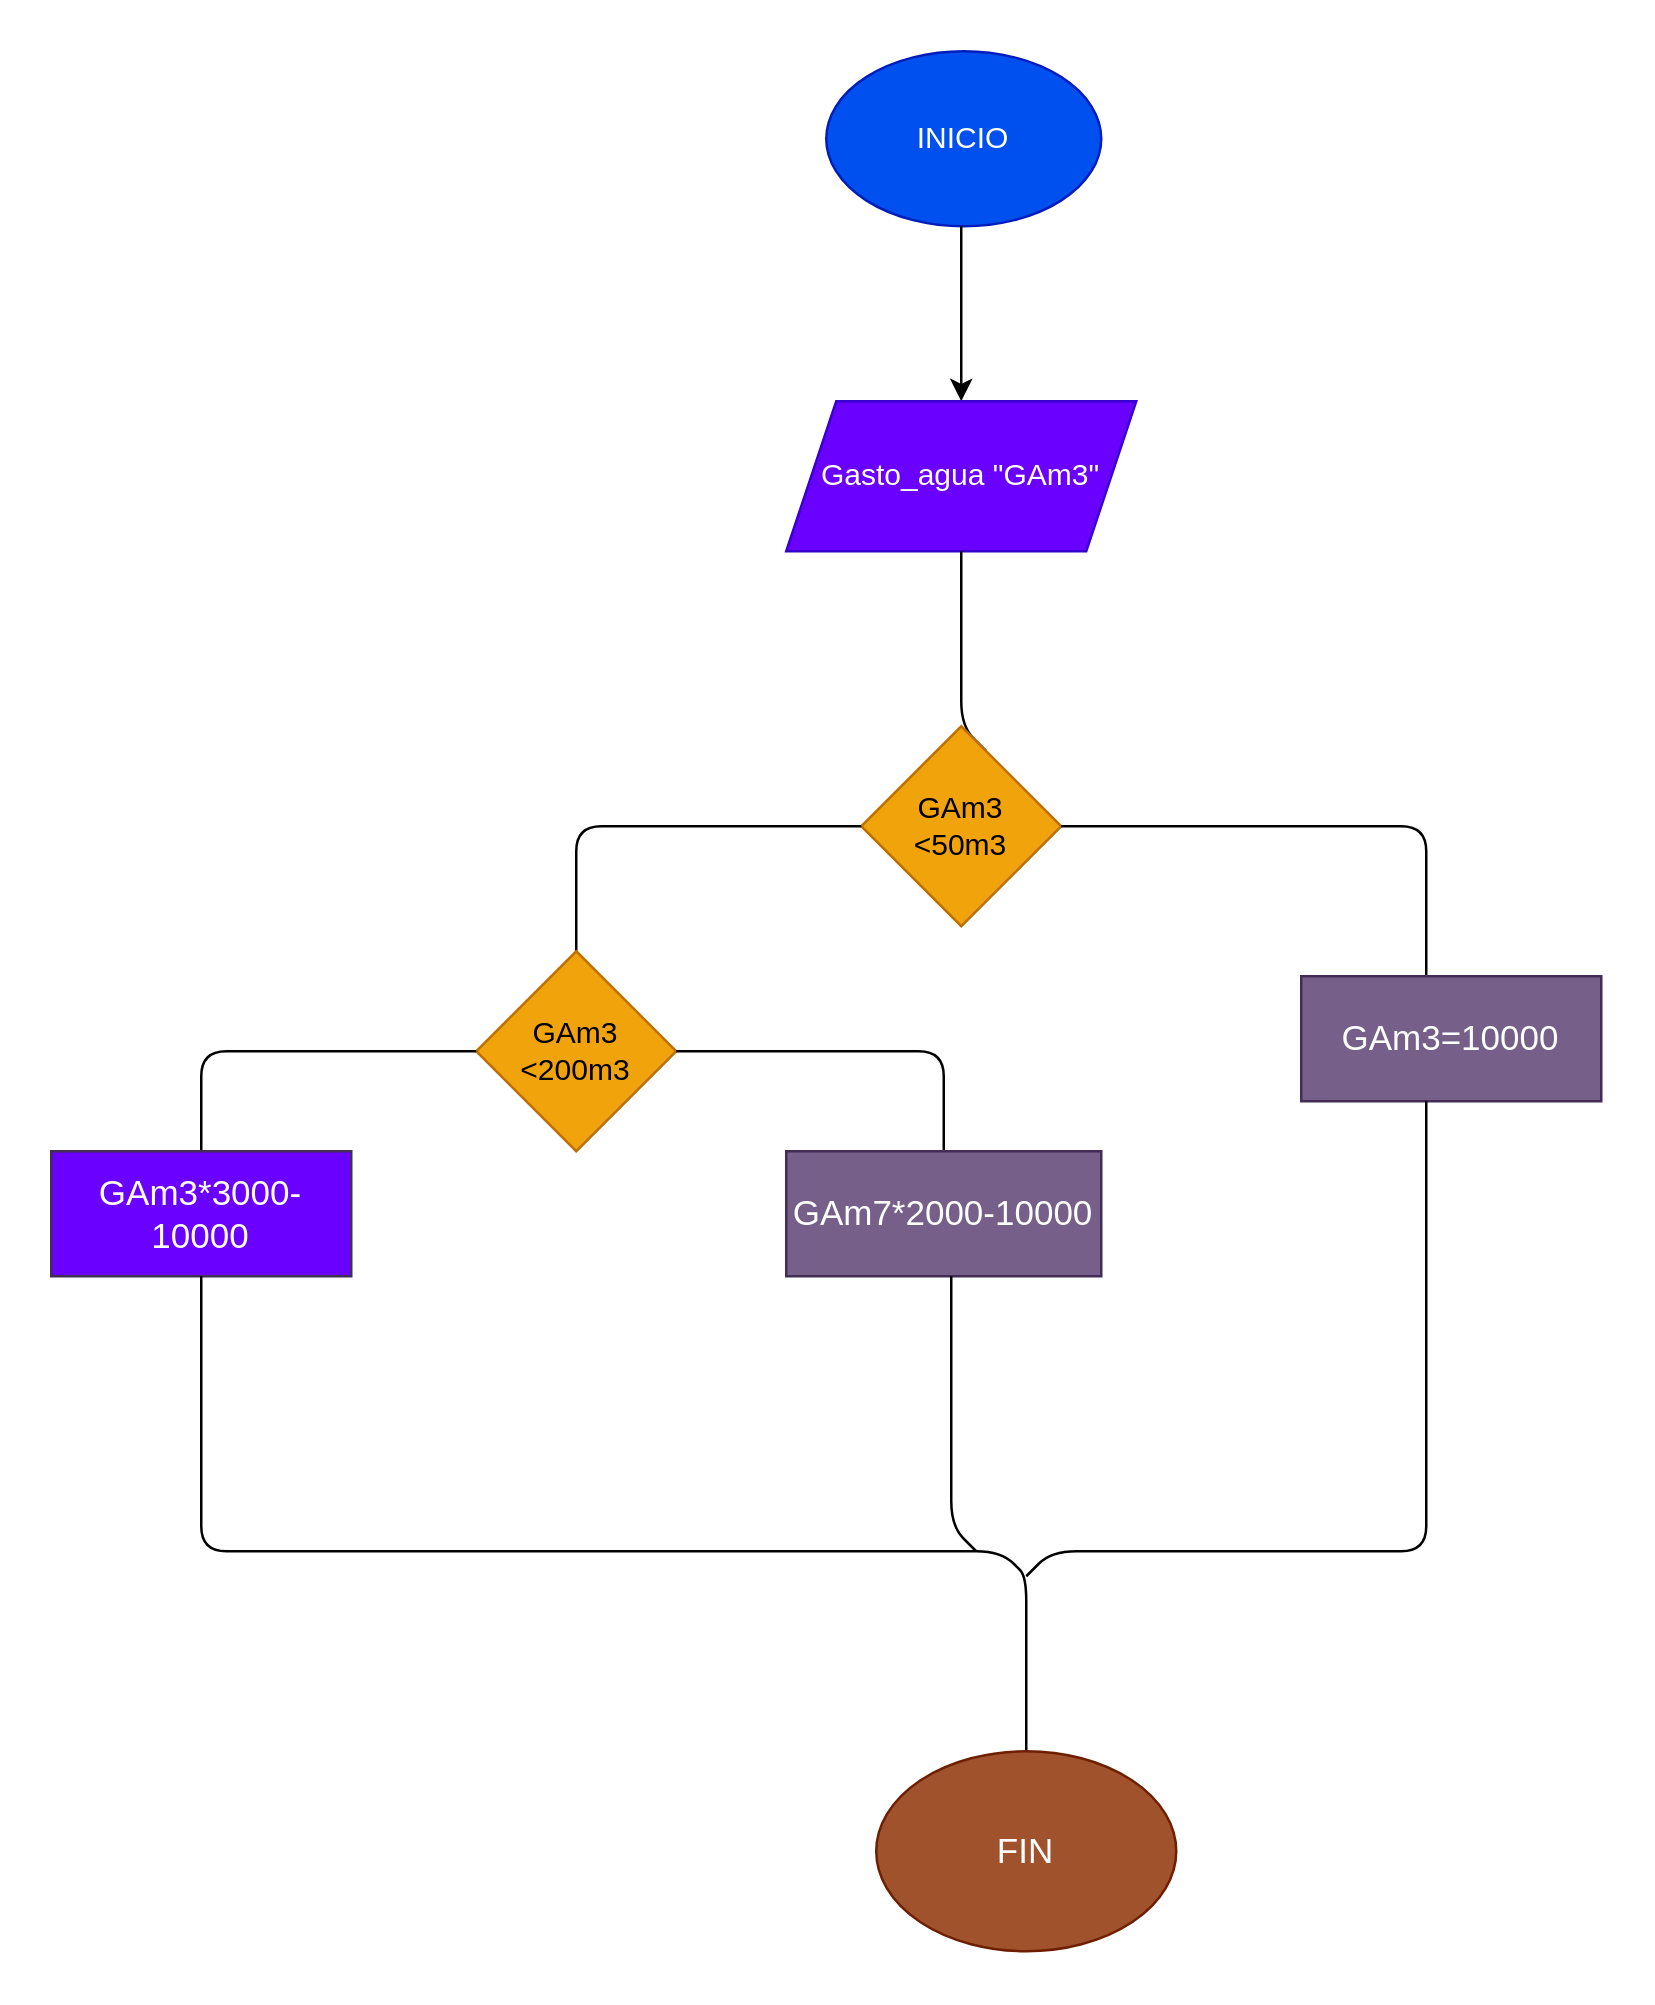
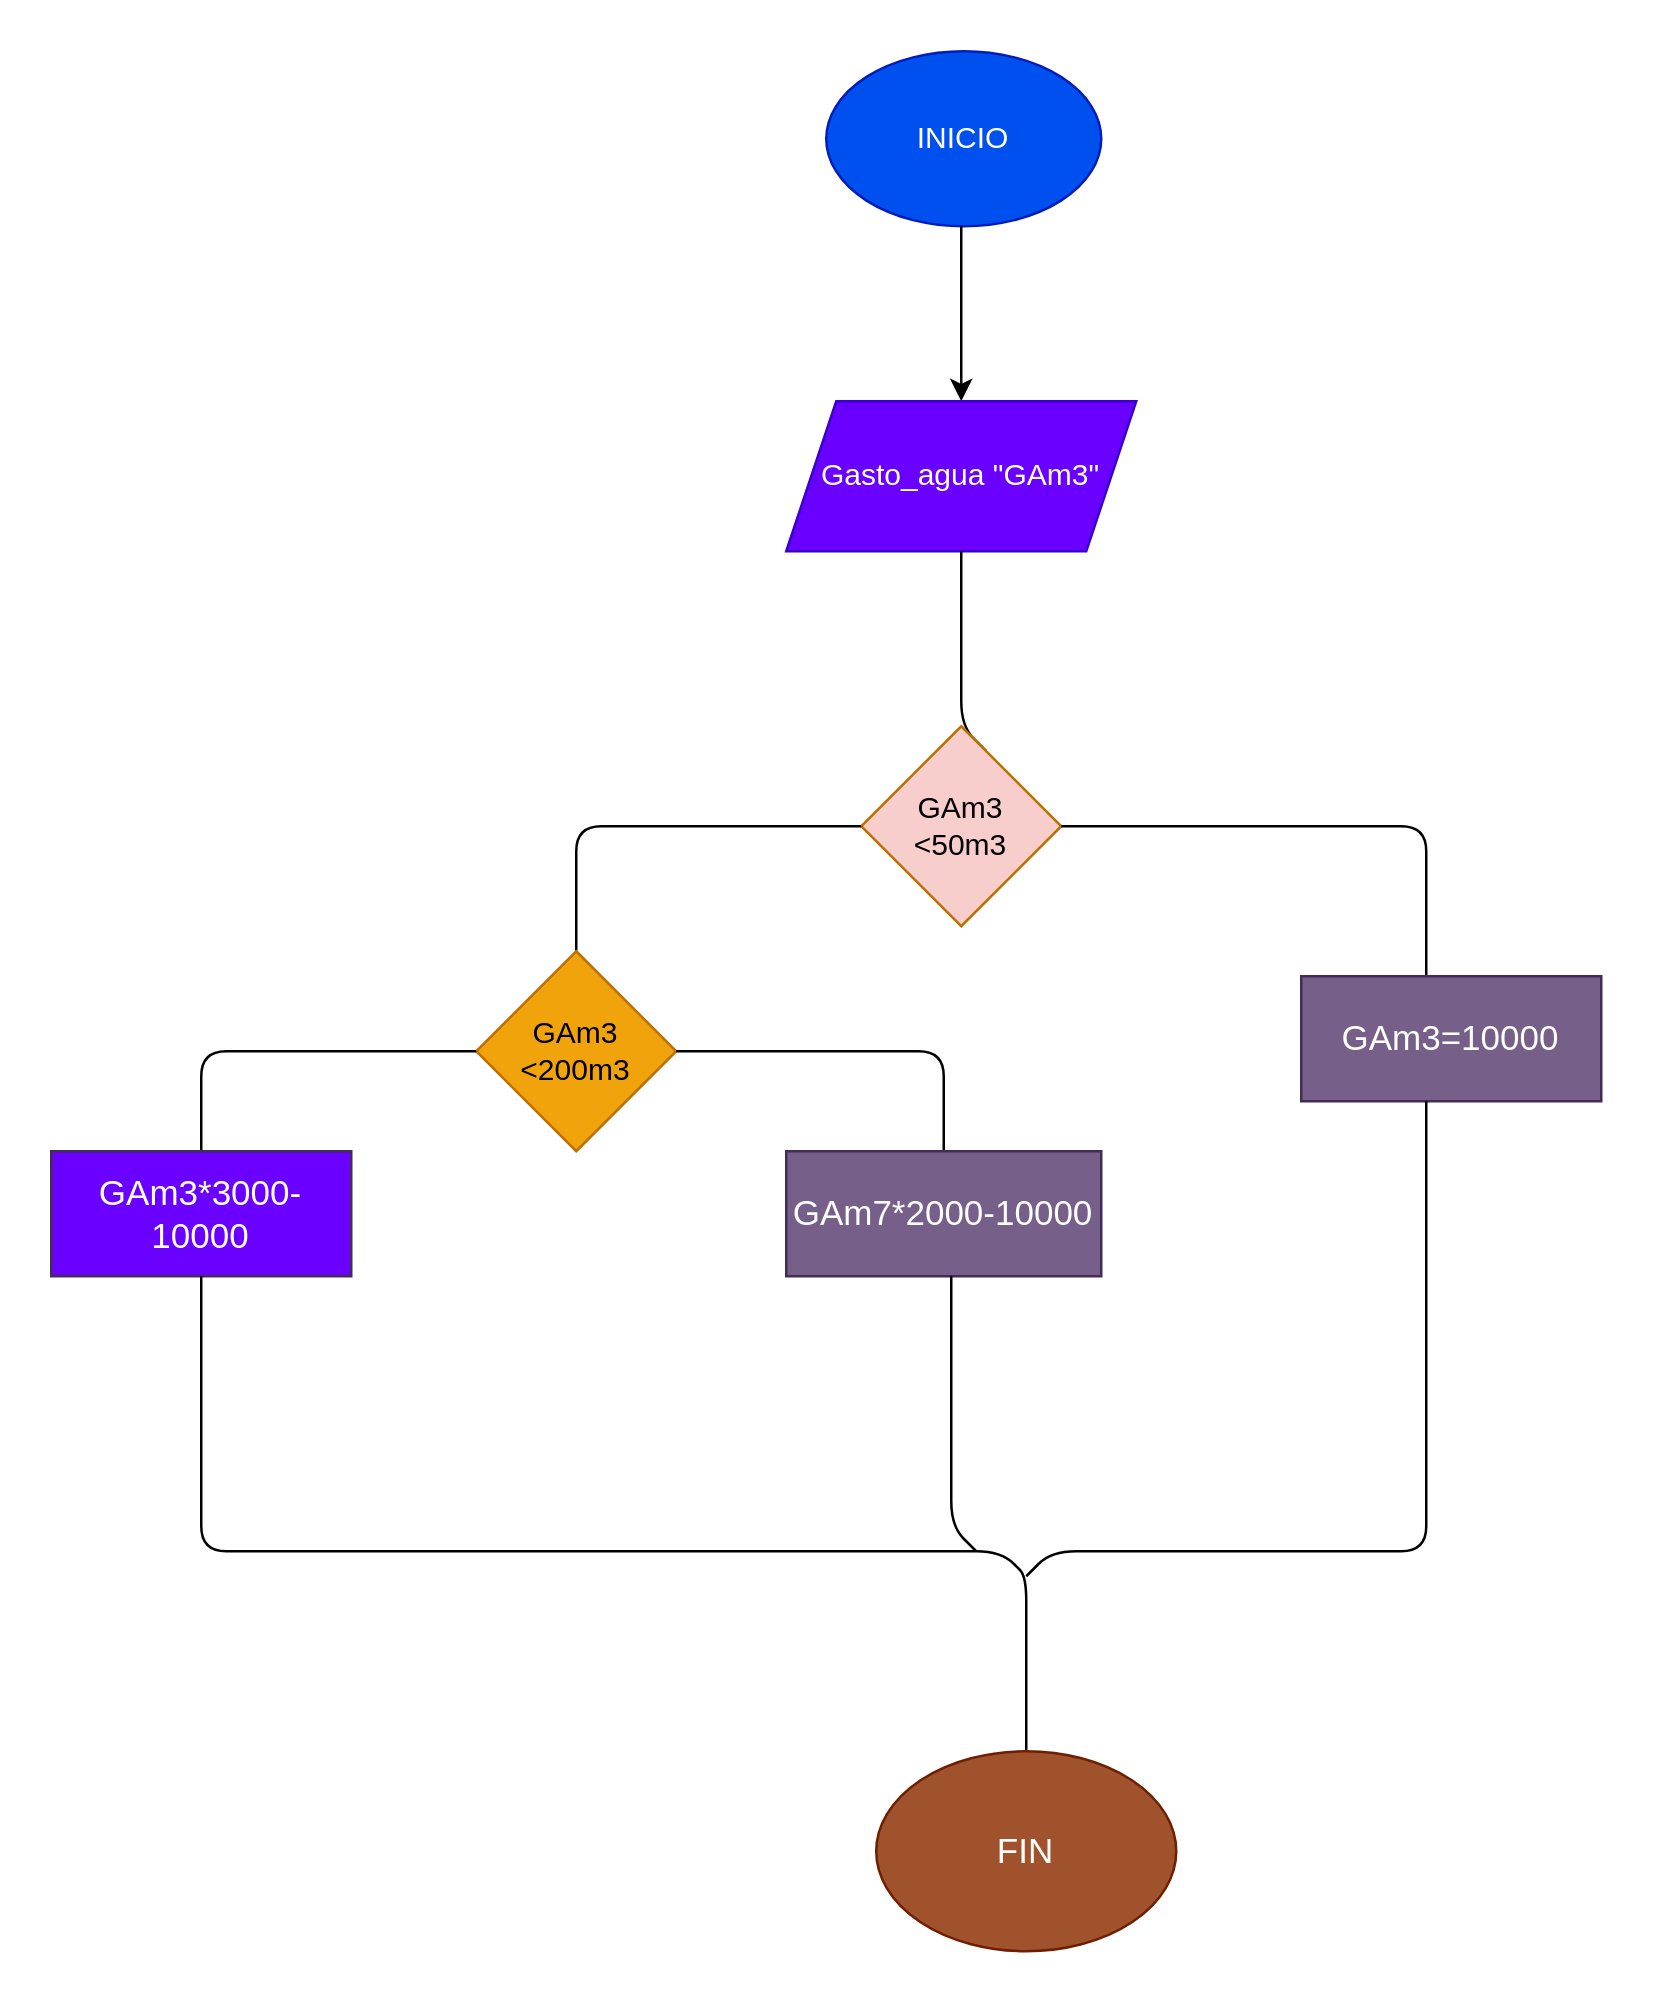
(961, 826) -> (961, 826)
